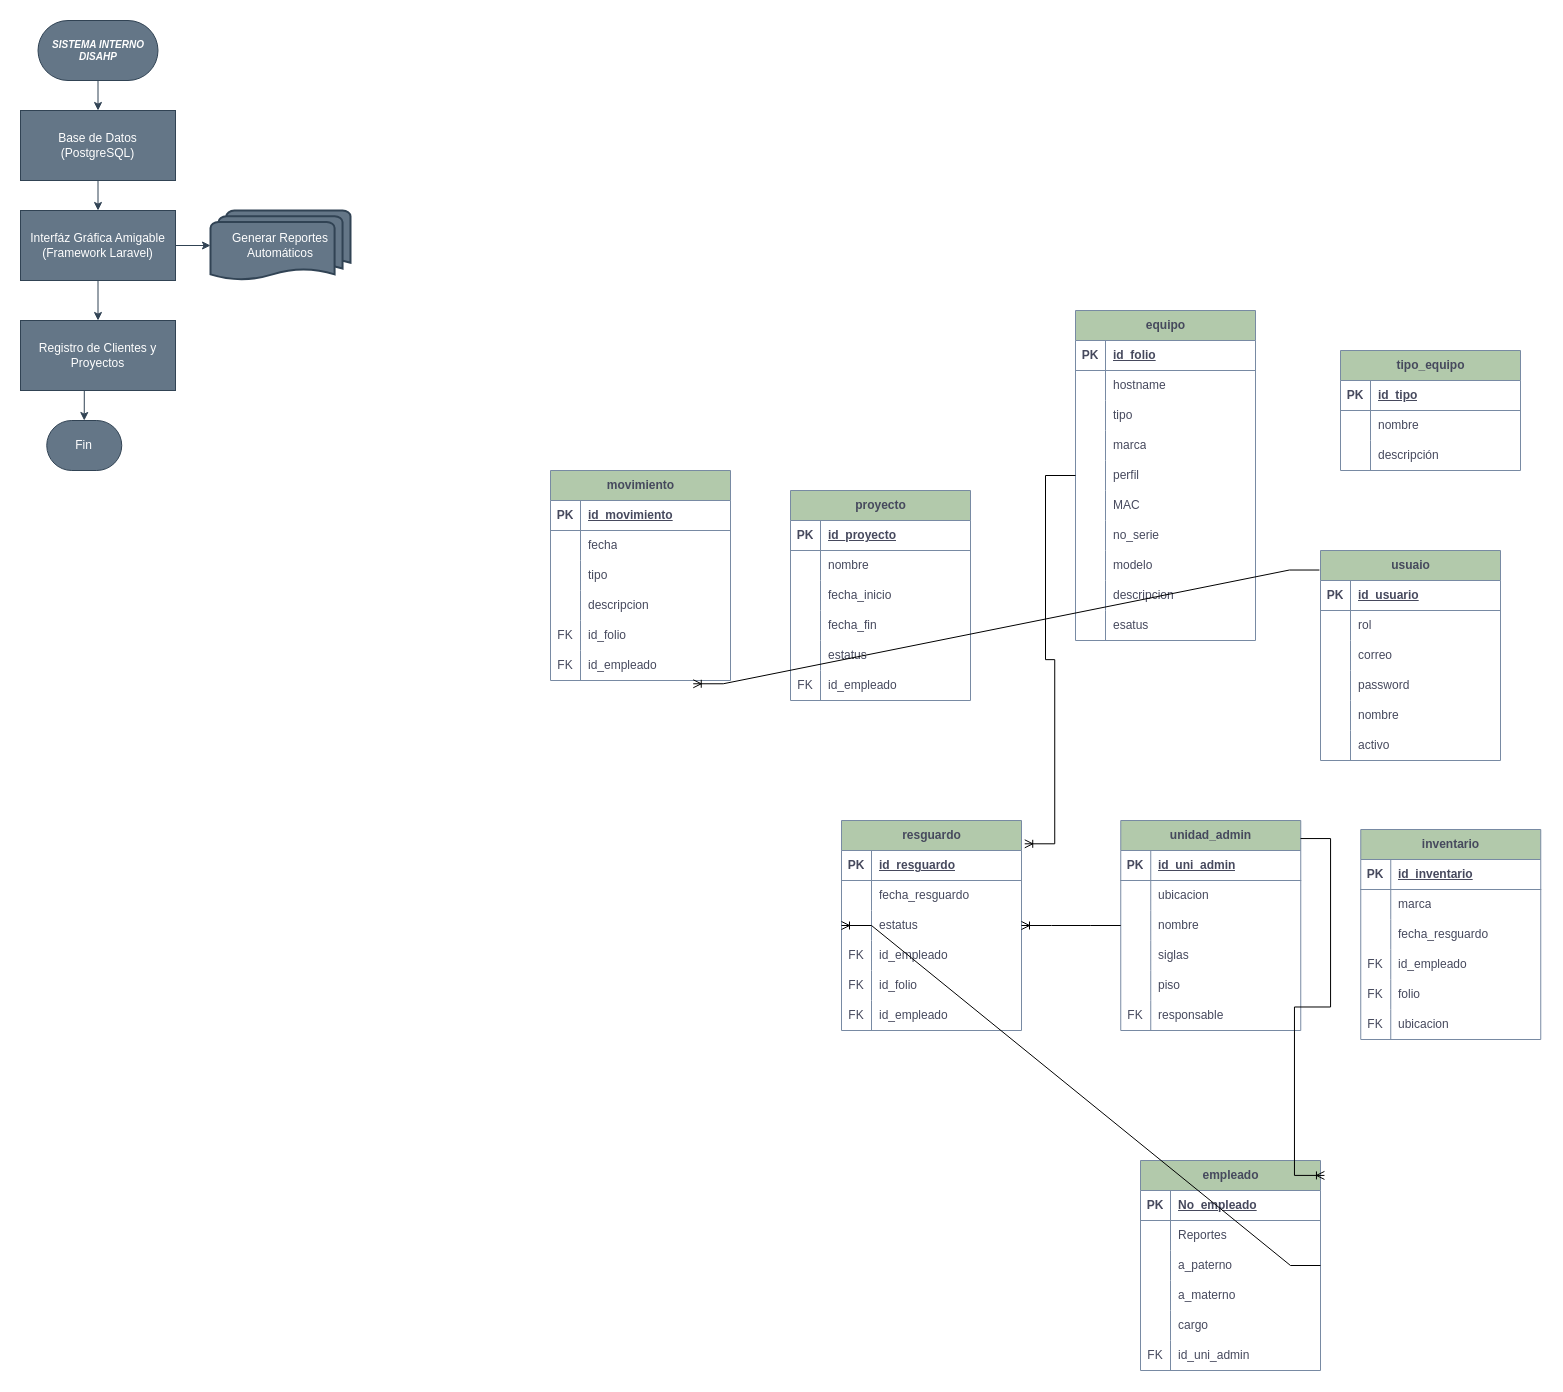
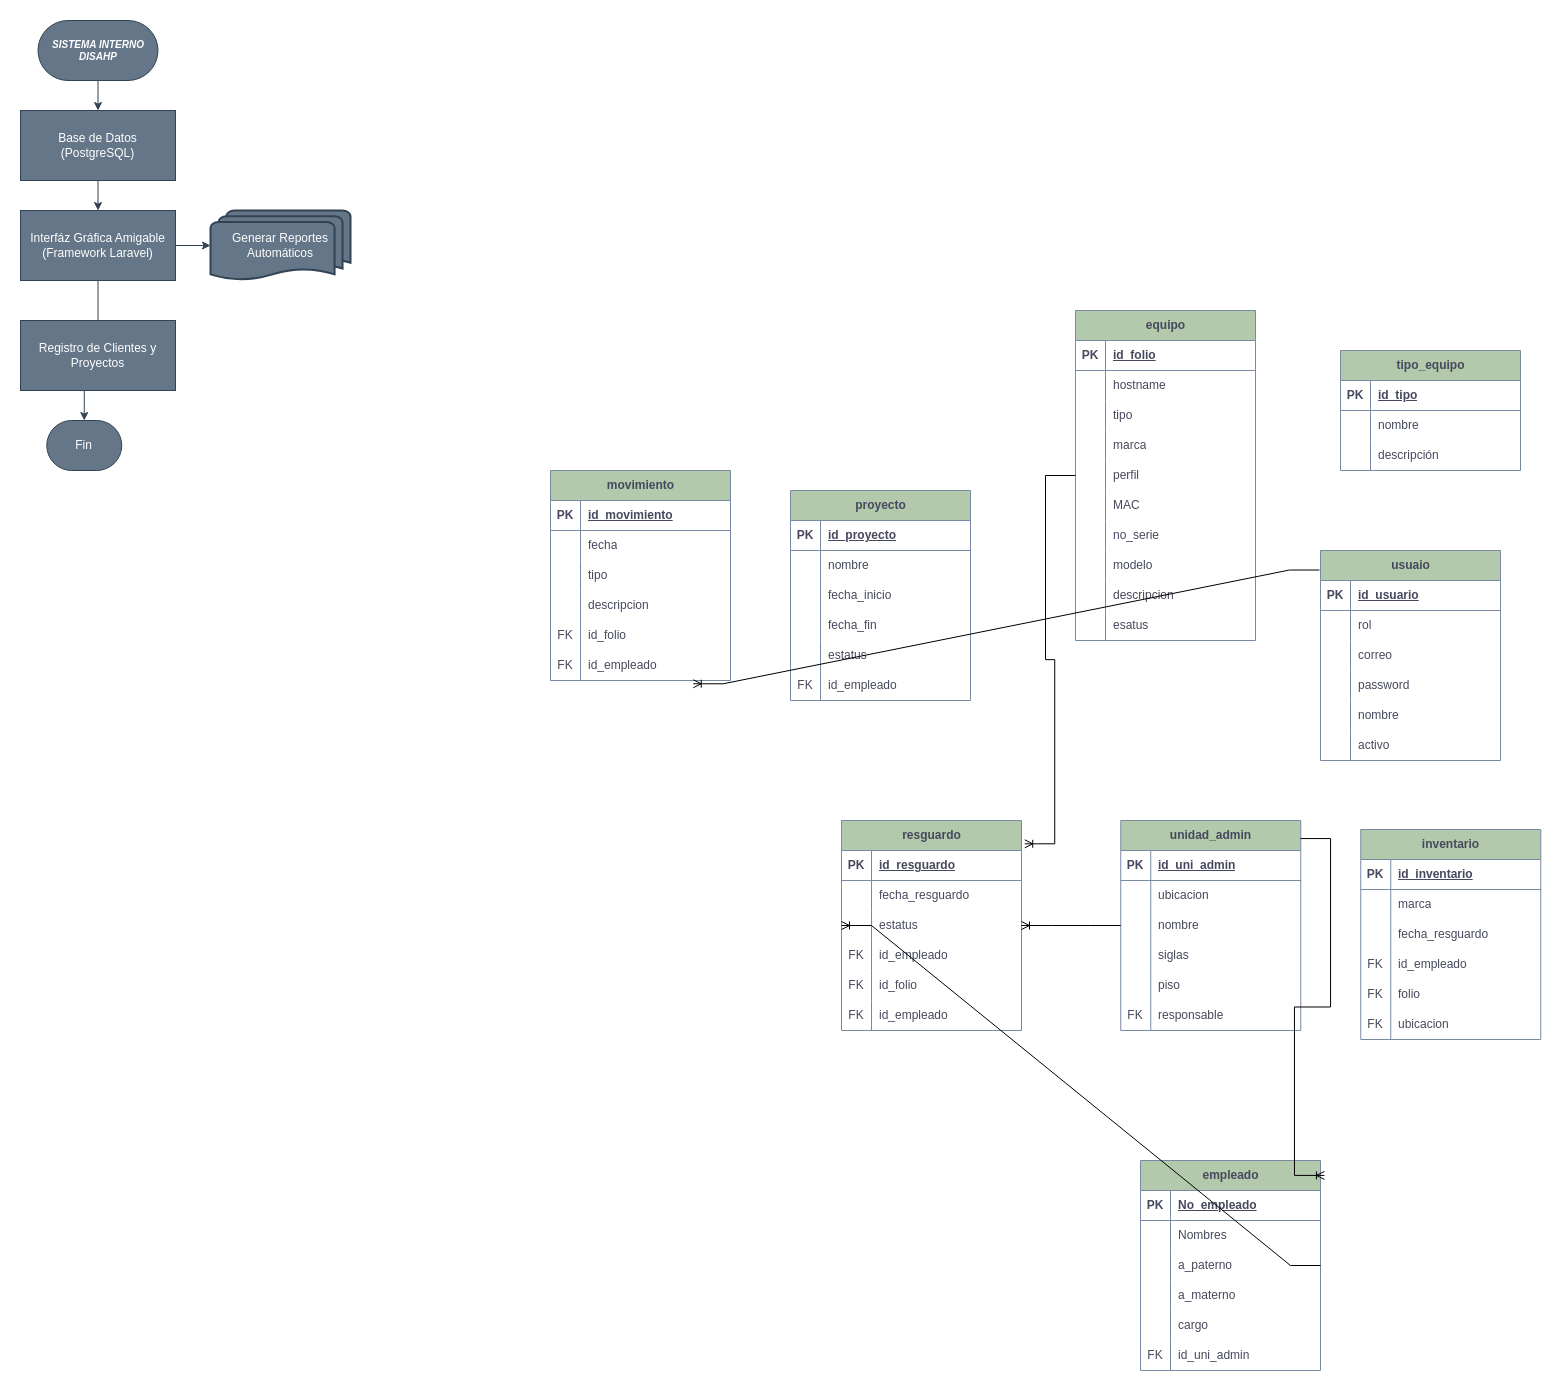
(98, 312) -> (98, 314)
(1205, 1236) -> (1202, 1236)
